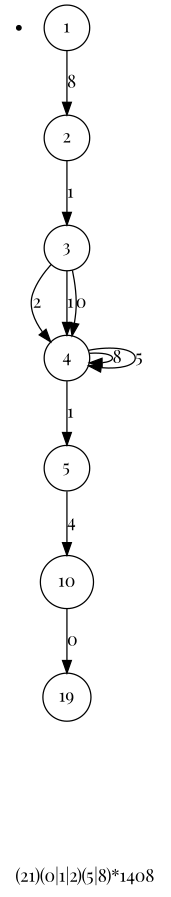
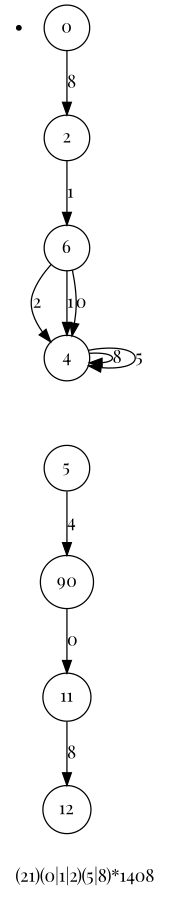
(67, 28) -> (67, 28)
(67, 248) -> (67, 248)
(67, 407) -> none
(67, 582) -> (67, 582)
(67, 697) -> (67, 697)
none -> (67, 810)
